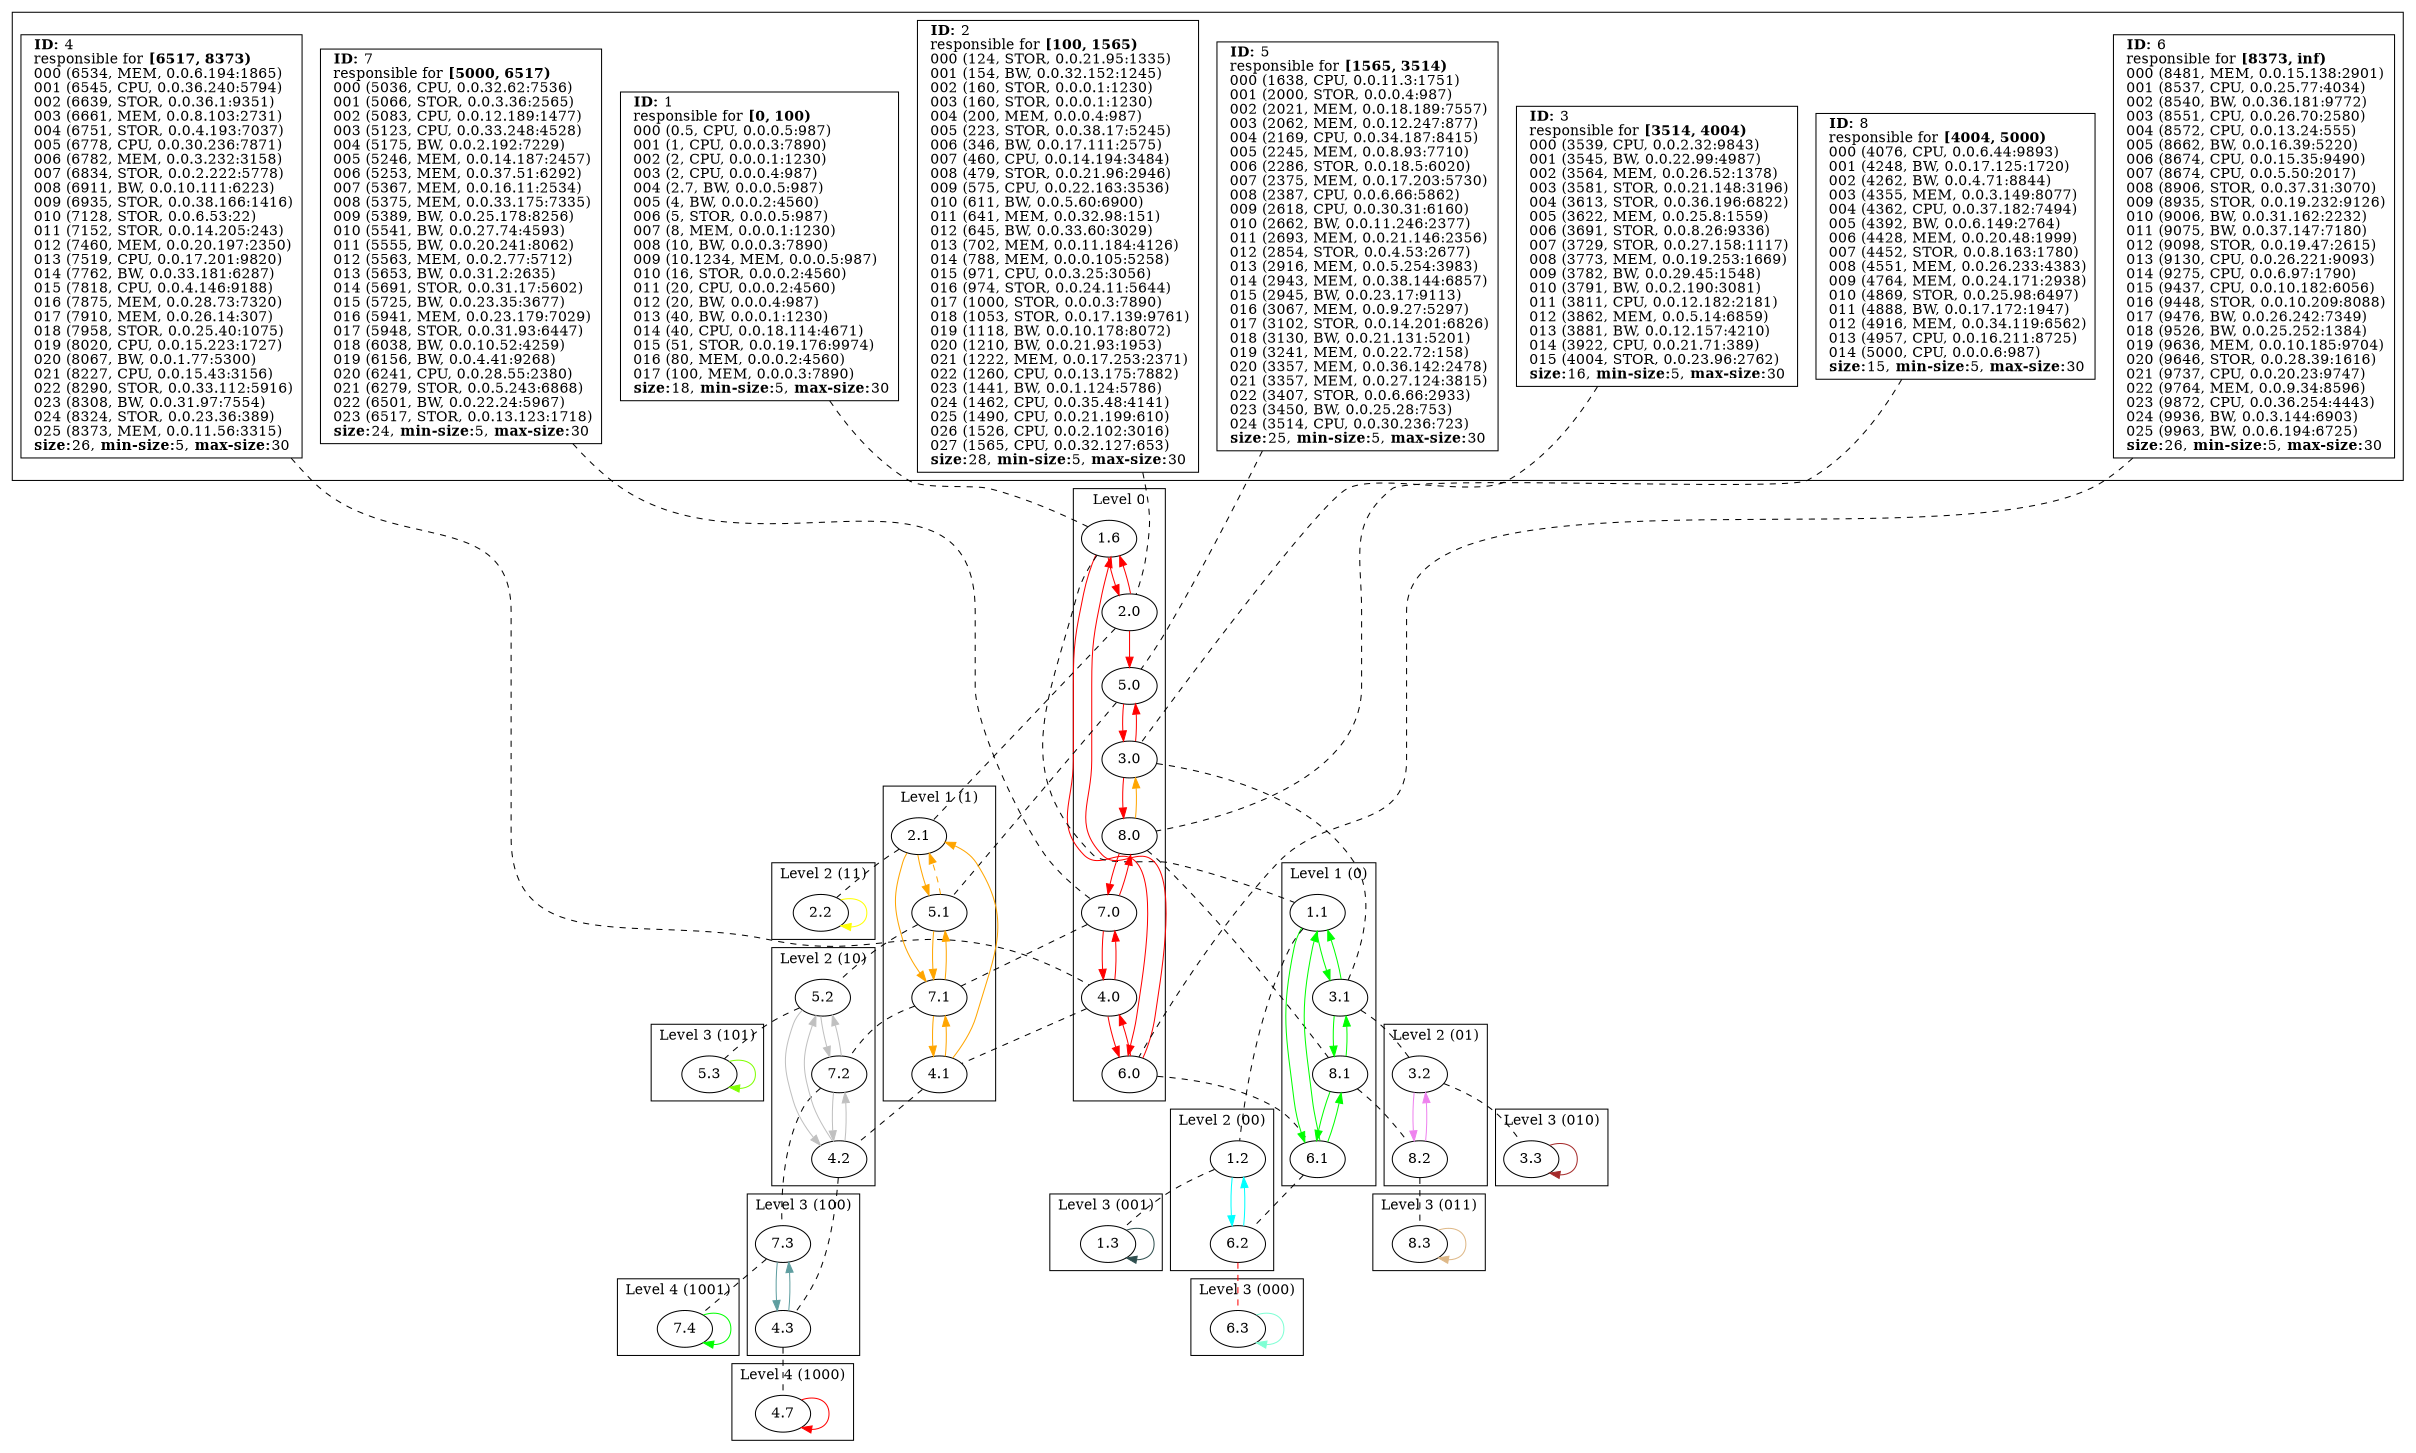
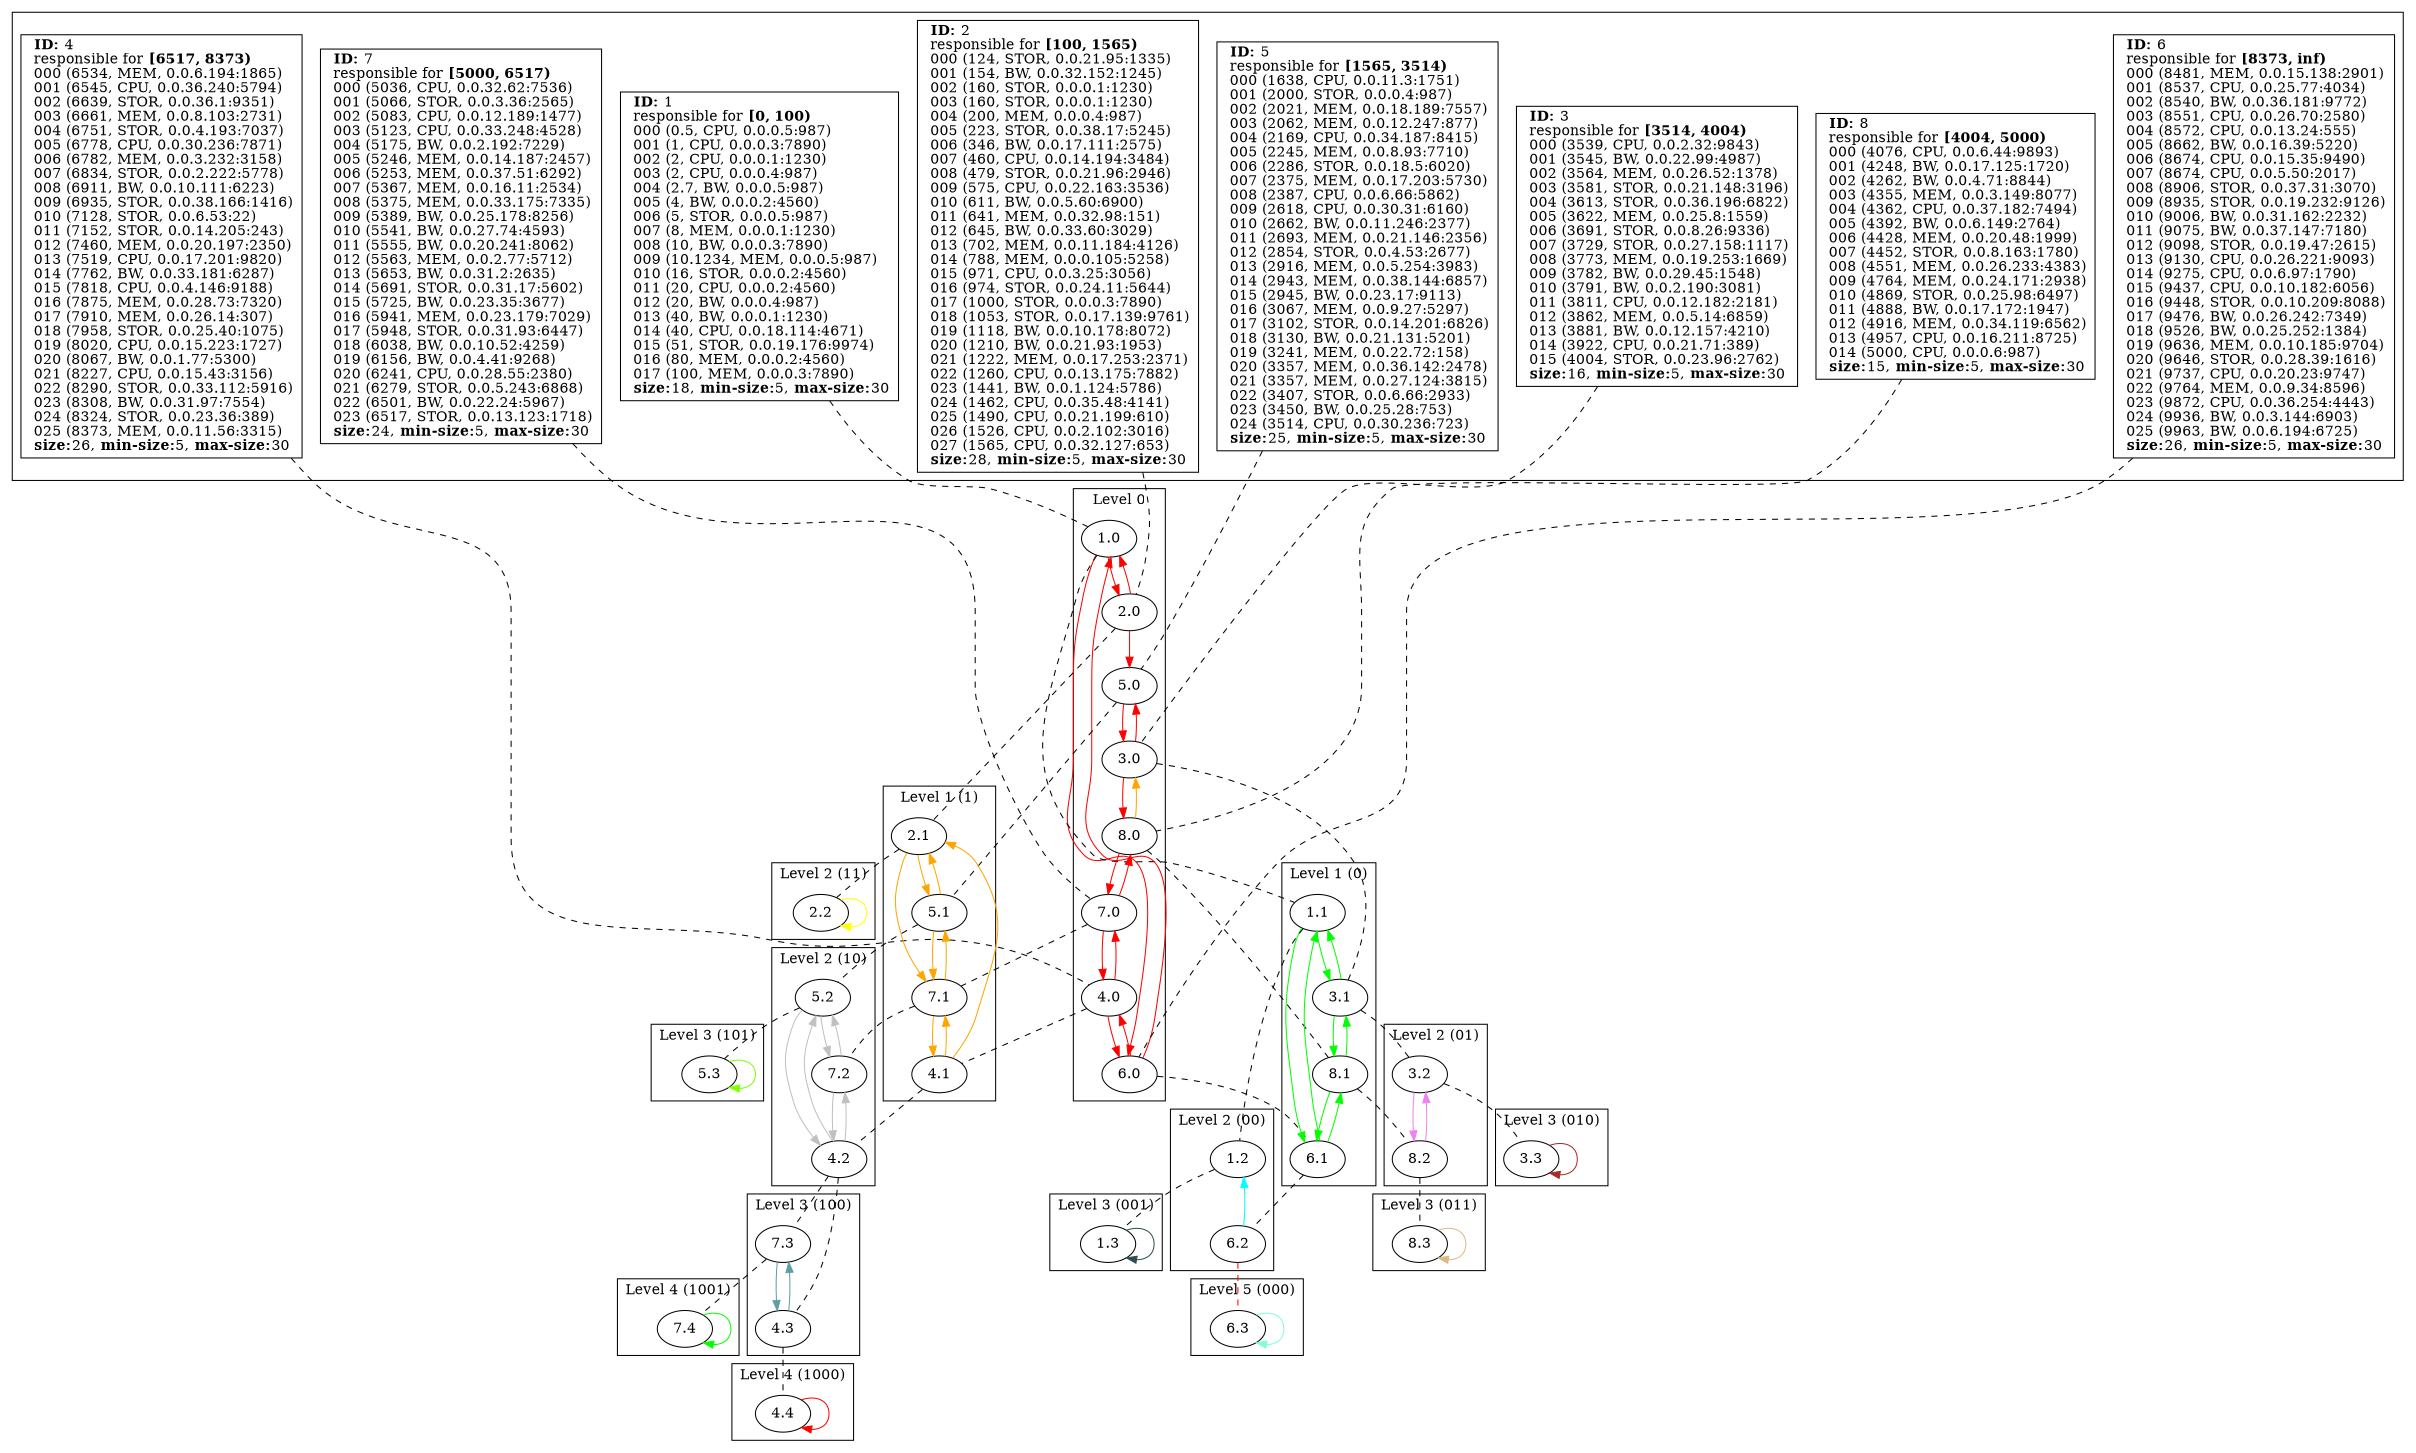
(1109, 539) -> (1109, 539)
(937, 879) -> (937, 879)
(788, 1152) -> (811, 1202)
(1231, 1196) -> none
(1247, 1291) -> (1247, 1291)
(783, 1414) -> (783, 1414)
